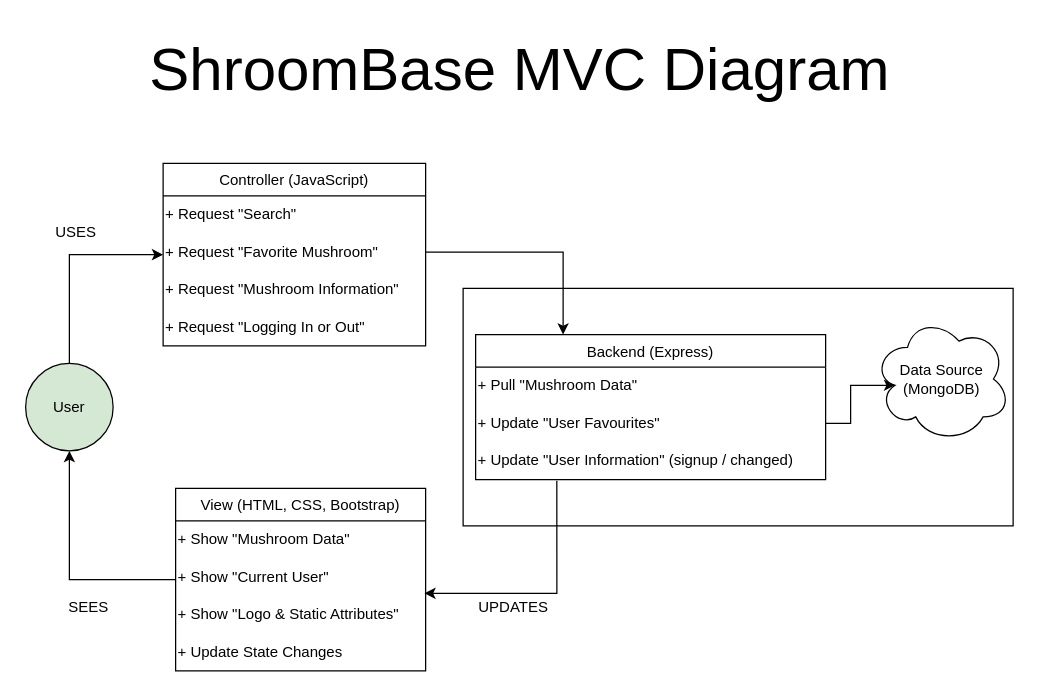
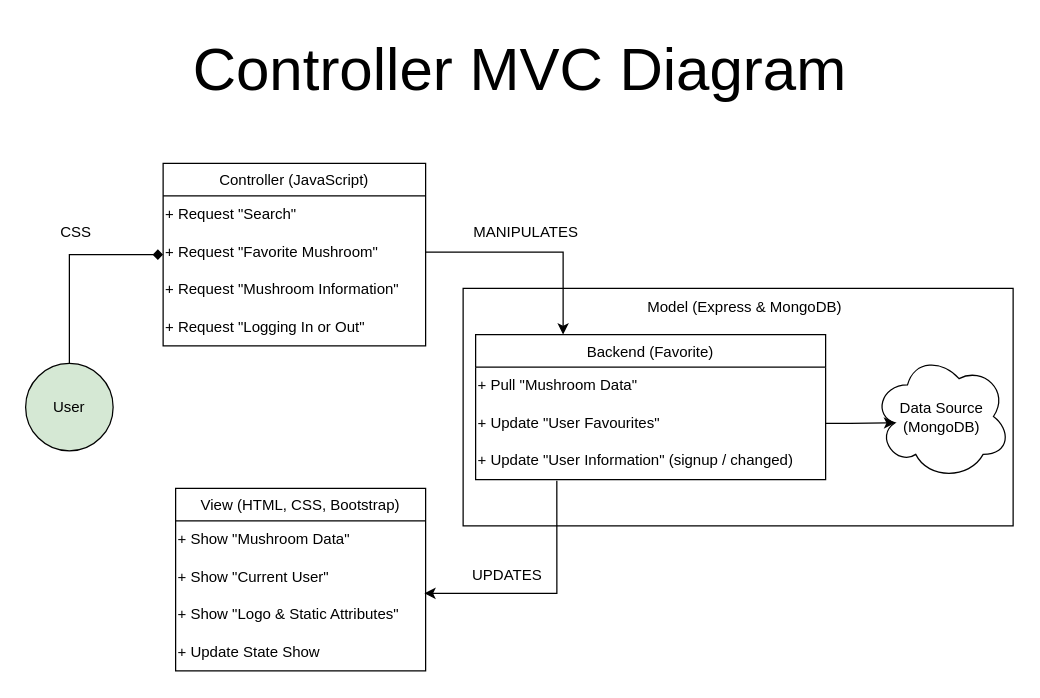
(520, 69) -> (520, 69)
(76, 232) -> (76, 232)
none -> (526, 232)
(153, 254) -> (152, 254)
none -> (744, 307)
(650, 351) -> (650, 351)
(942, 379) -> (942, 416)
(69, 572) -> none
(88, 607) -> none
(513, 607) -> (507, 576)
(265, 652) -> (252, 652)
